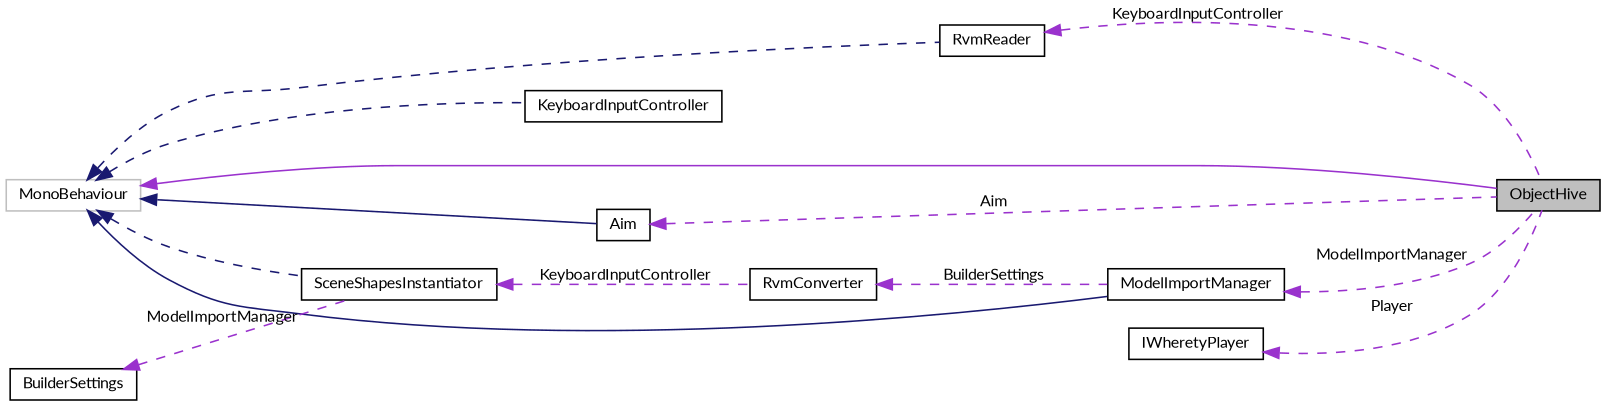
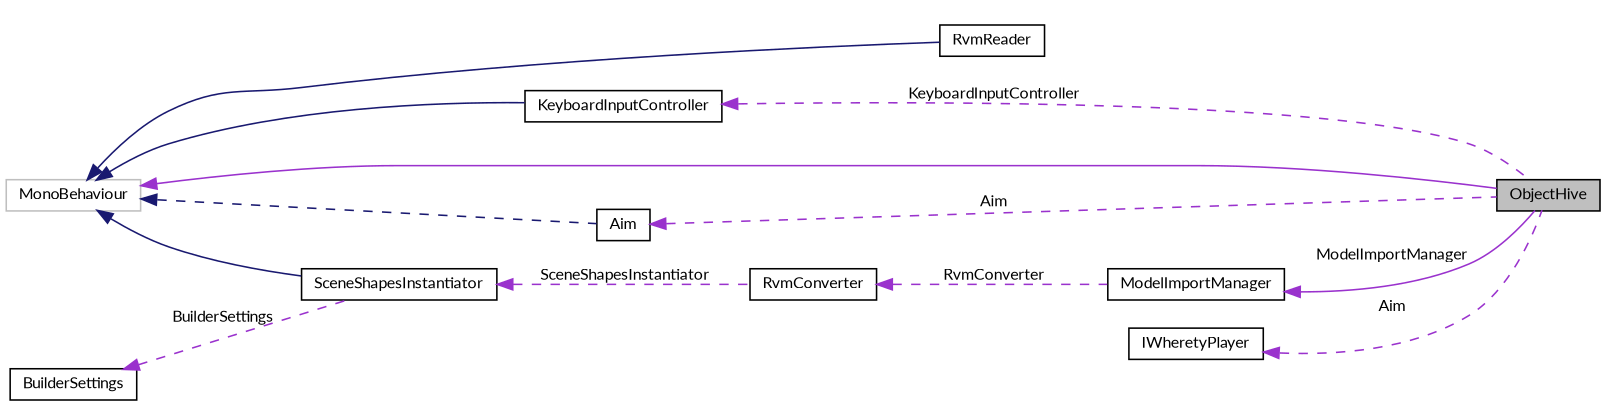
(1330, 36) -> (1140, 107)
(507, 67) -> (507, 67)
(312, 114) -> (312, 114)
(377, 212) -> (377, 212)
(203, 257) -> (203, 257)
(623, 276) -> (623, 276)
(992, 276) -> (992, 276)
(1428, 278) -> (1428, 278)
(1391, 307) -> (1391, 307)
(221, 318) -> (221, 318)
(590, 330) -> none
